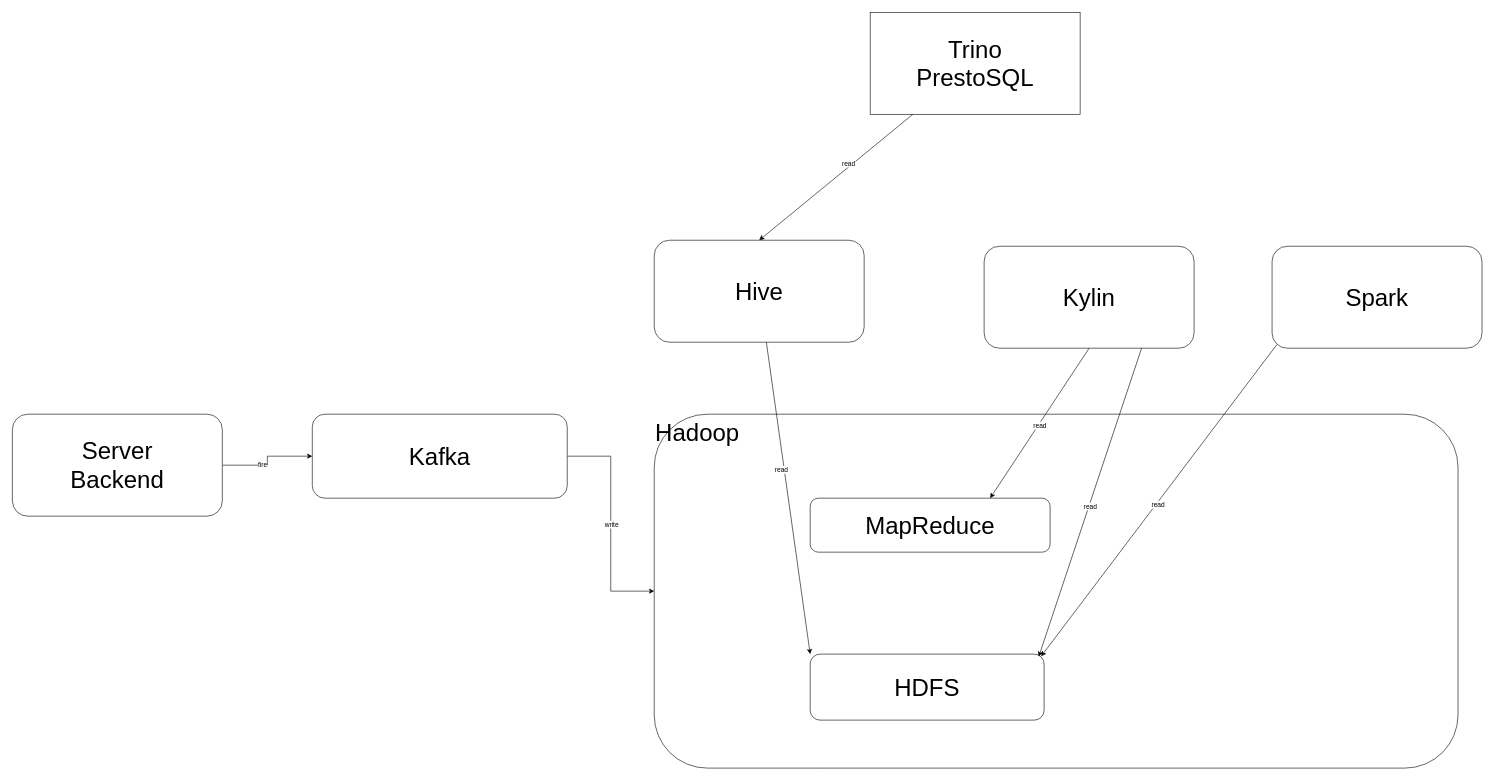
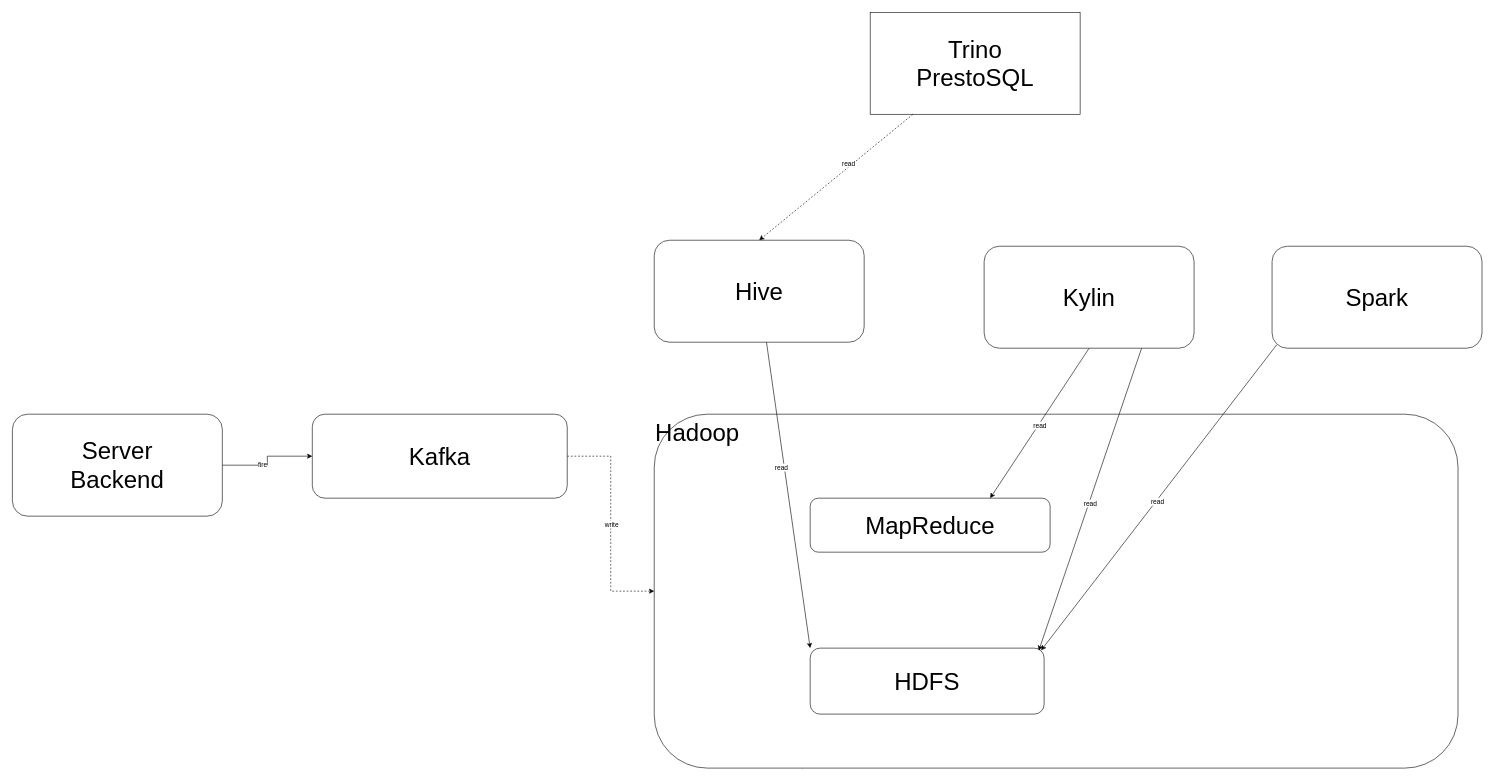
(805, 203) -> (805, 203)
(611, 521) -> (611, 521)
(927, 687) -> (927, 681)
